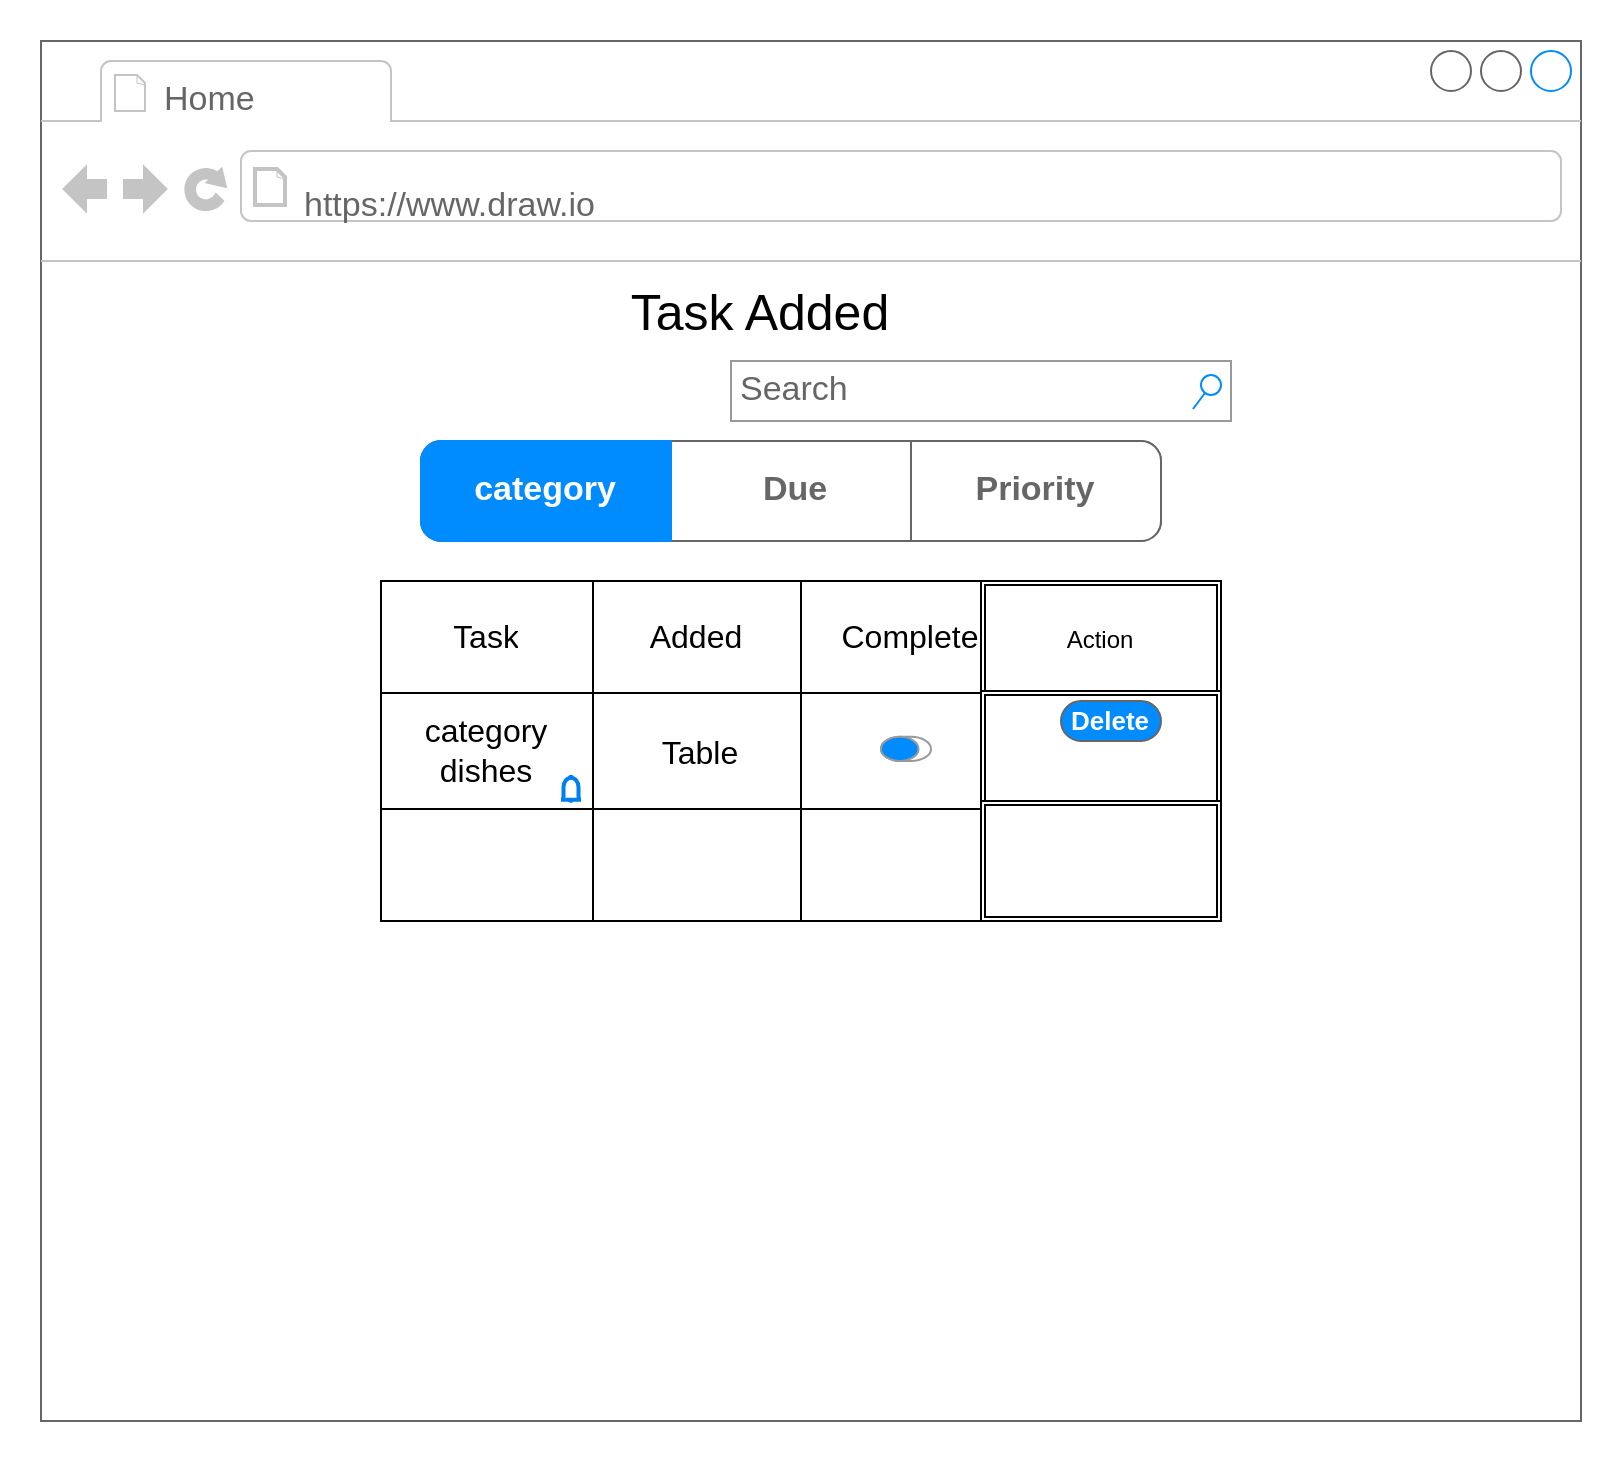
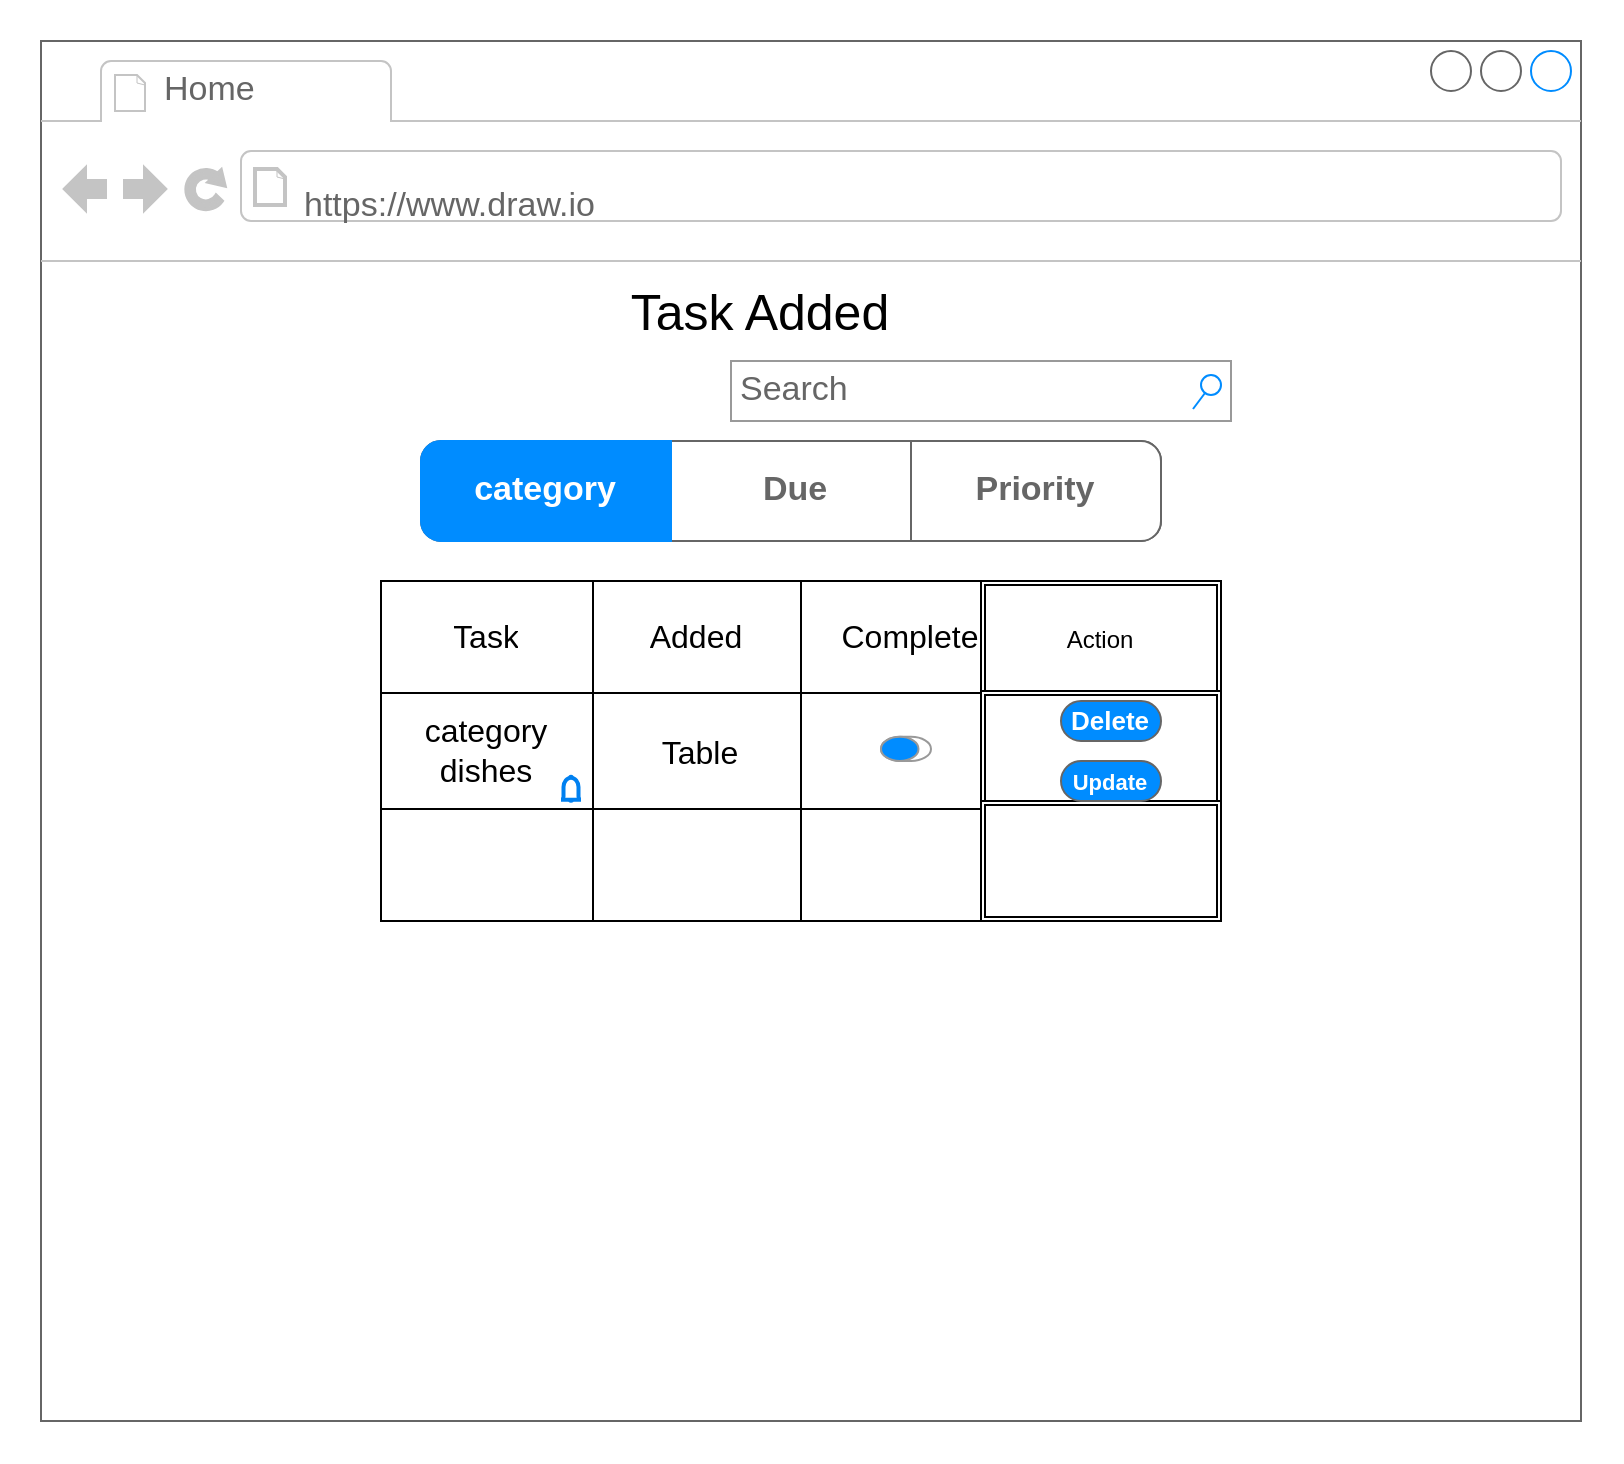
(296, 100) -> (271, 91)
none -> (1111, 781)
